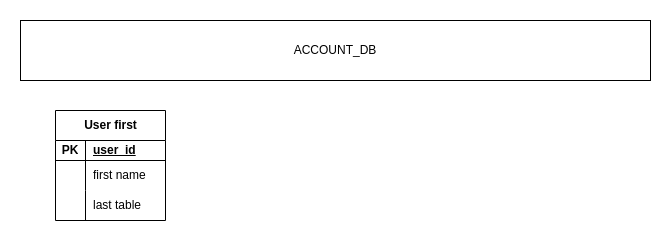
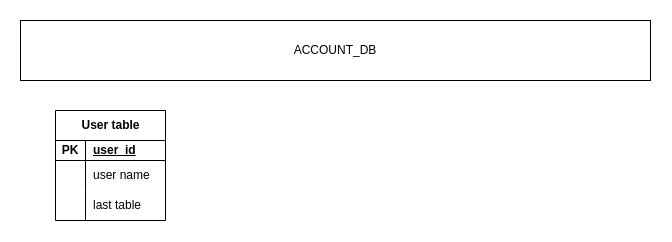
(111, 126) -> (111, 126)
(124, 176) -> (122, 176)
